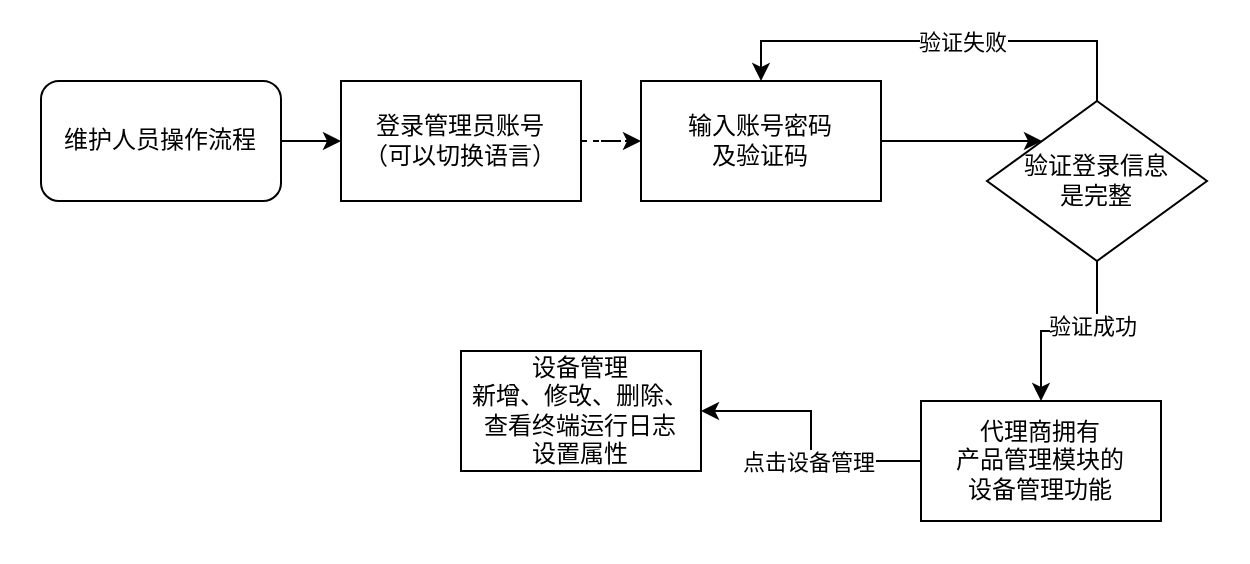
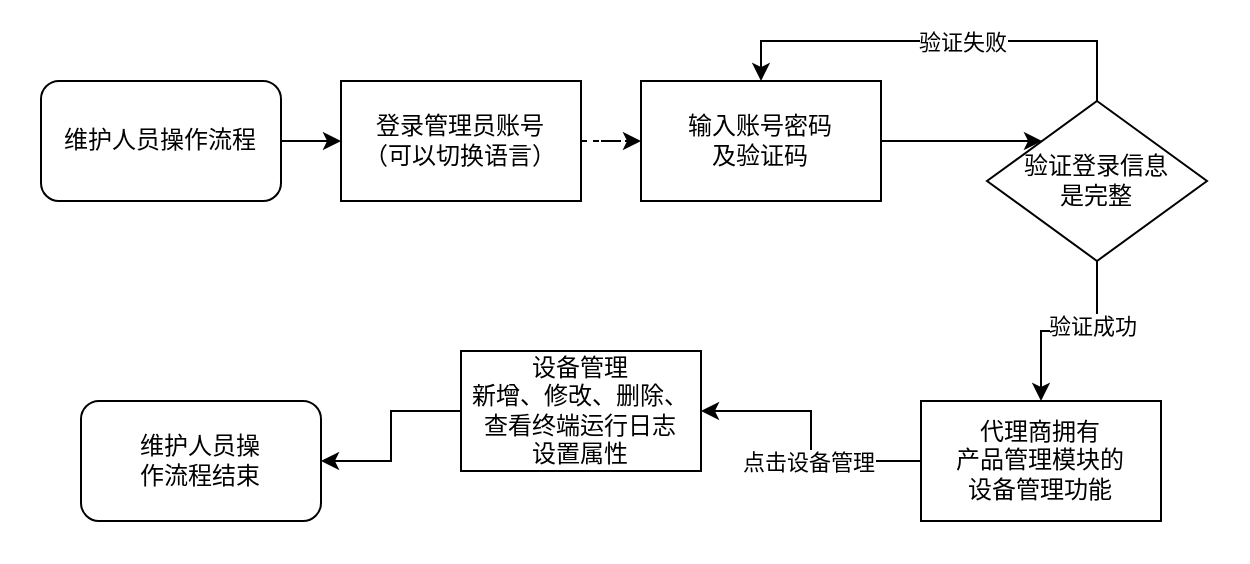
none -> (391, 429)
none -> (201, 461)
